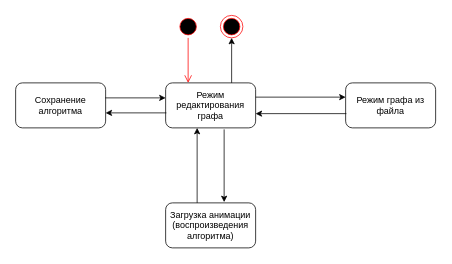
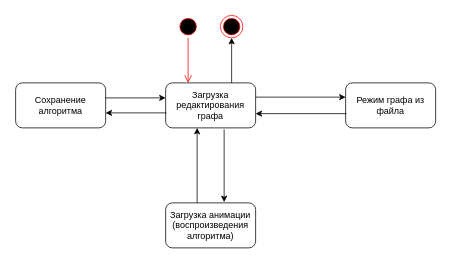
(210, 105) -> (210, 105)
